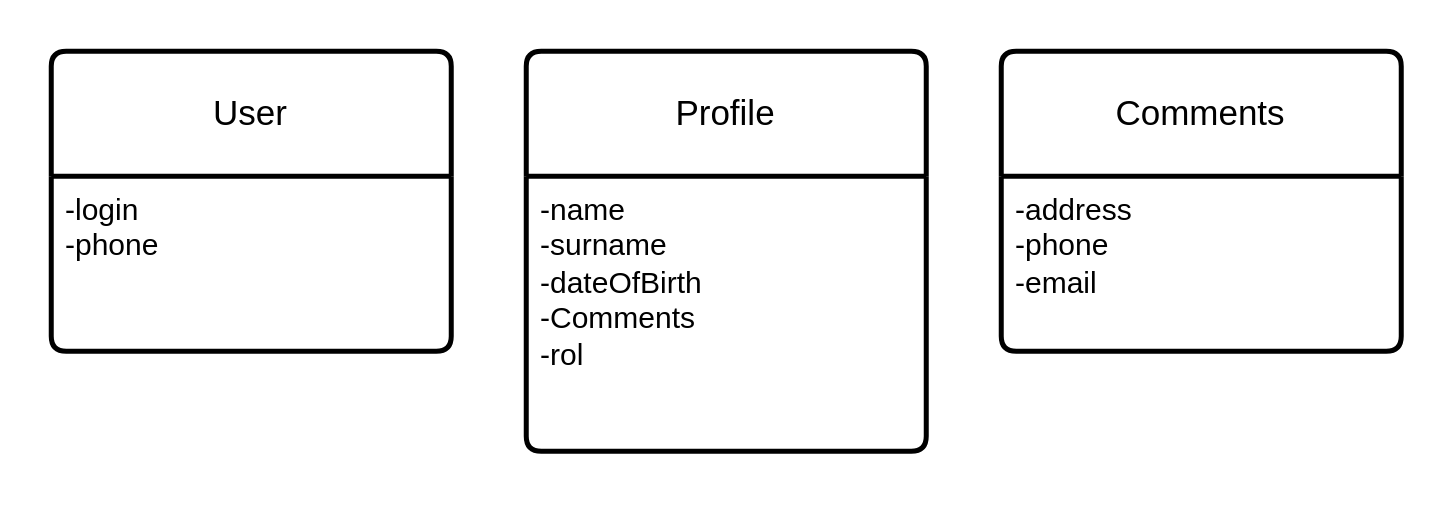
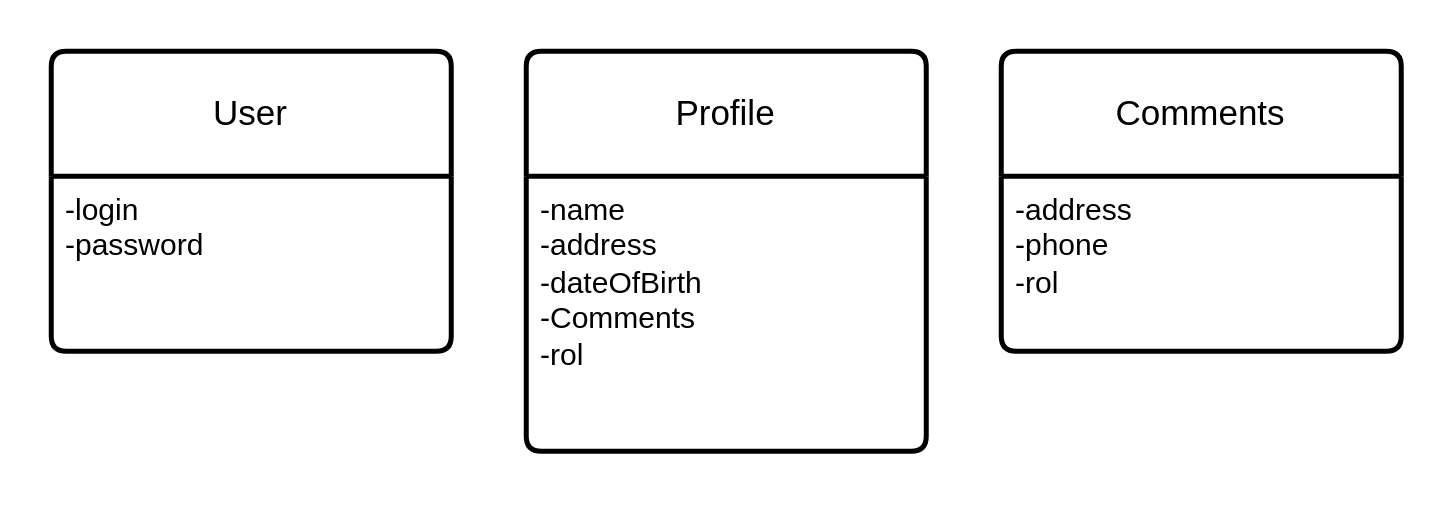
(117, 230) -> (142, 230)
(1083, 248) -> (1083, 248)
(638, 284) -> (638, 284)
